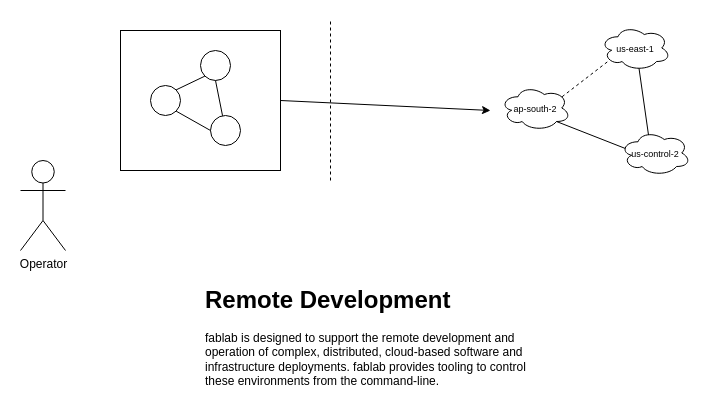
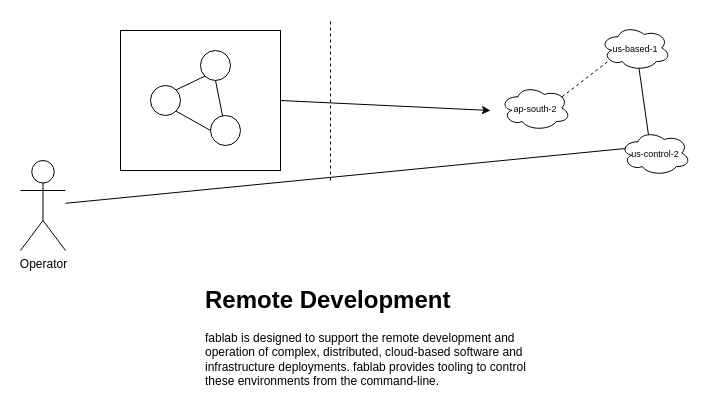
(636, 49) -> (636, 49)
(591, 135) -> (344, 176)
